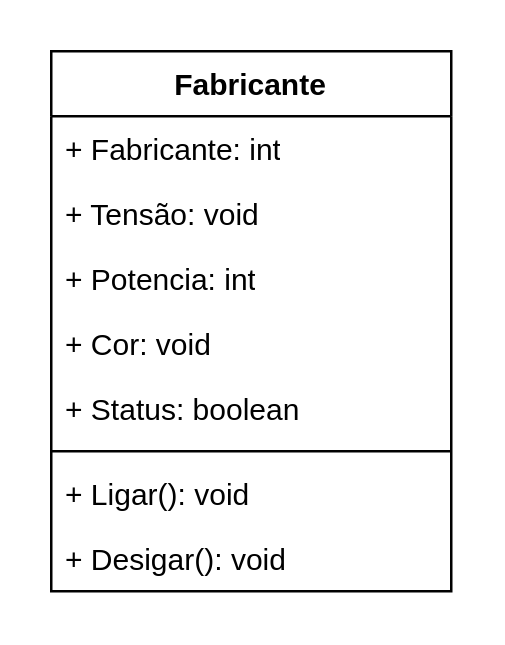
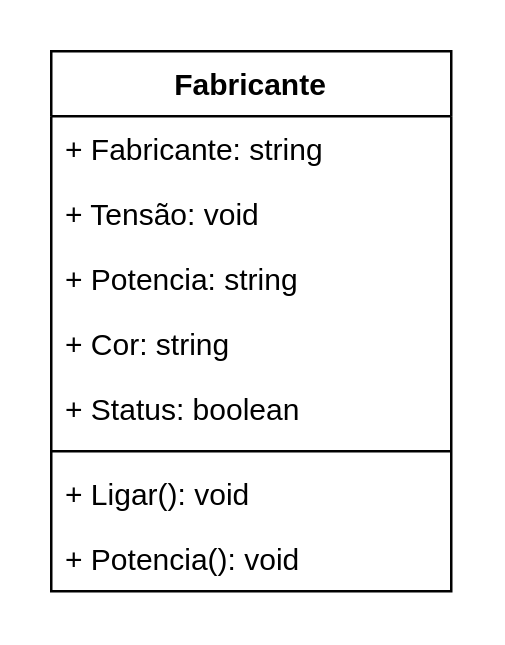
(190, 152) -> (215, 152)
(173, 282) -> (198, 282)
(143, 347) -> (160, 347)
(190, 562) -> (198, 562)
